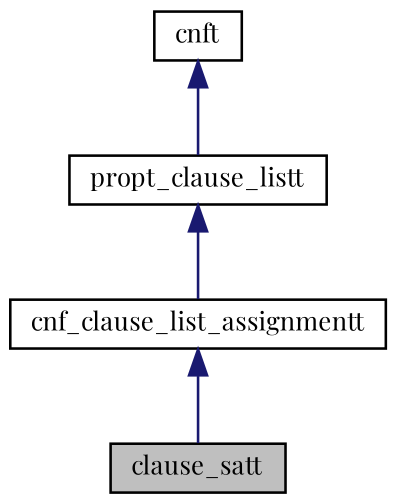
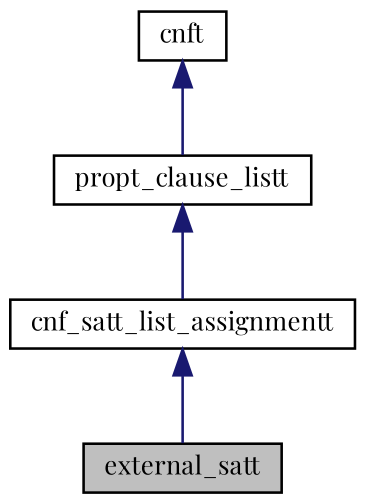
(198, 324) -> (183, 324)
(198, 468) -> (183, 468)
